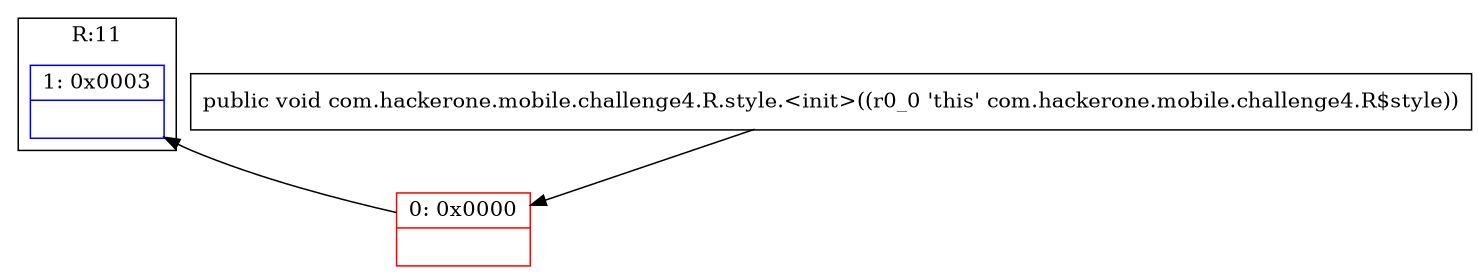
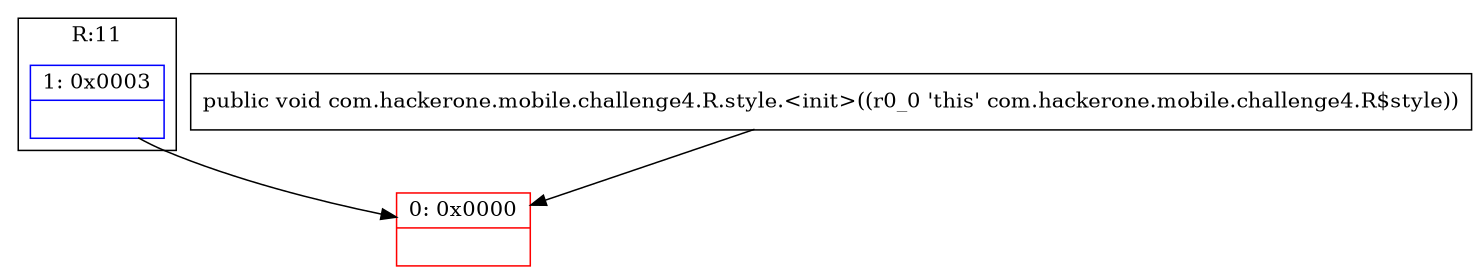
(286, 183) -> (257, 183)
